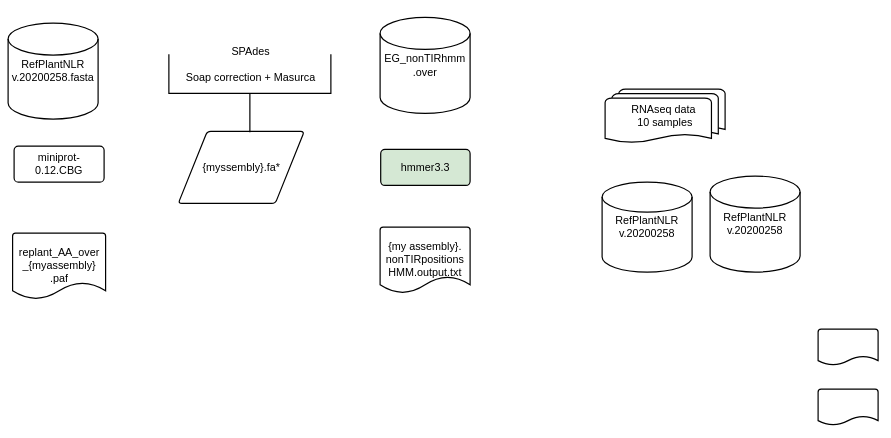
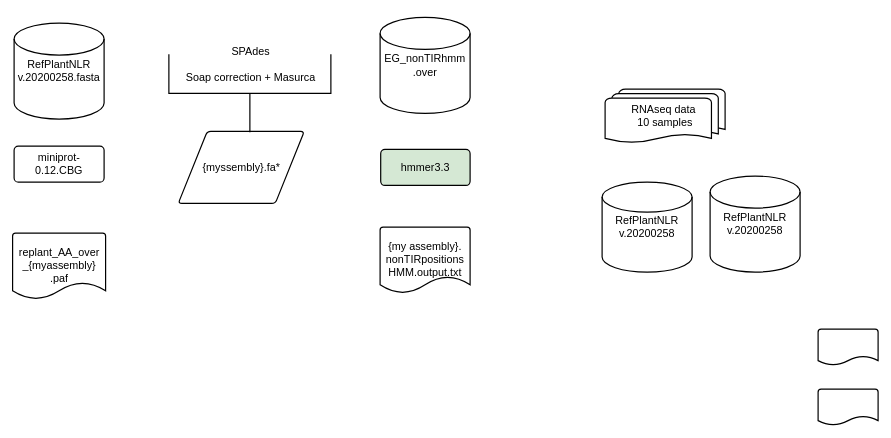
(53, 71) -> (59, 71)
